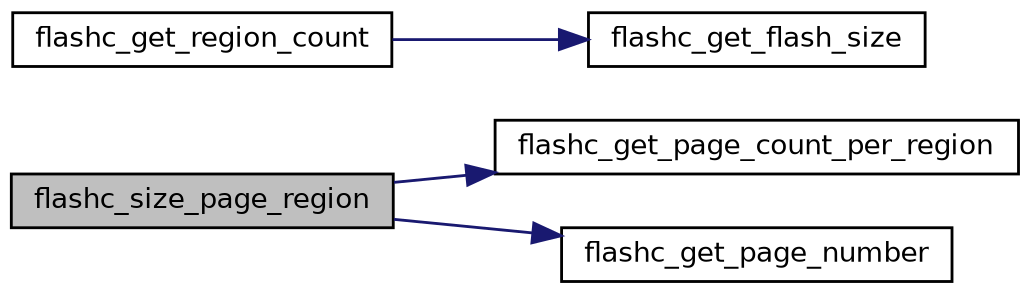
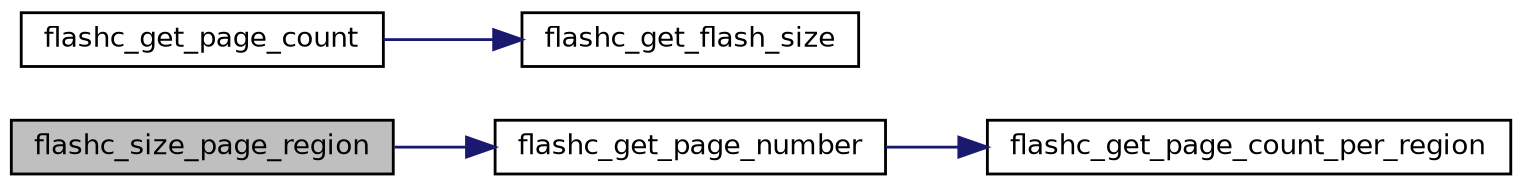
(202, 40) -> (202, 40)
(430, 179) -> (922, 147)
